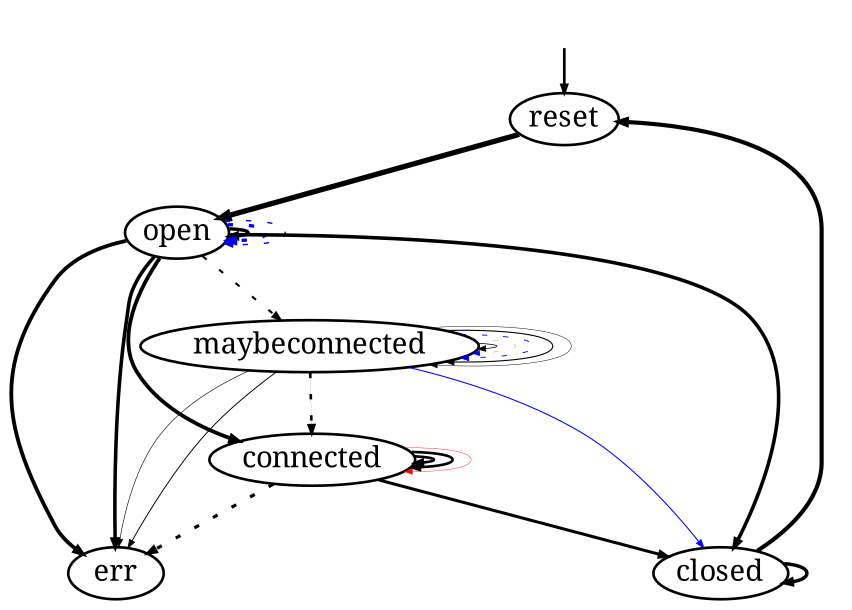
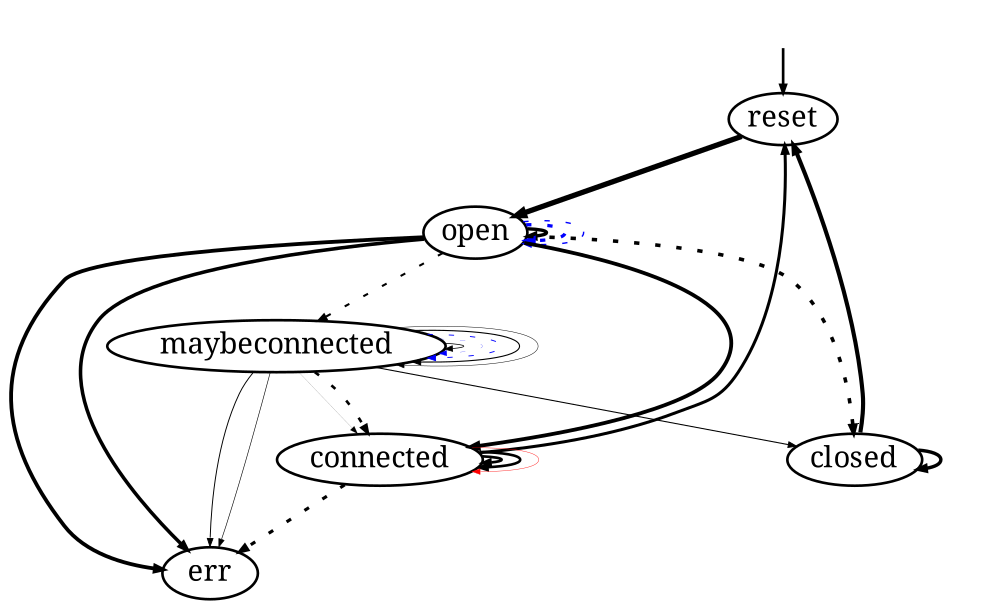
(614, 263) -> (741, 259)
(571, 427) -> (582, 406)
(519, 517) -> (738, 372)
